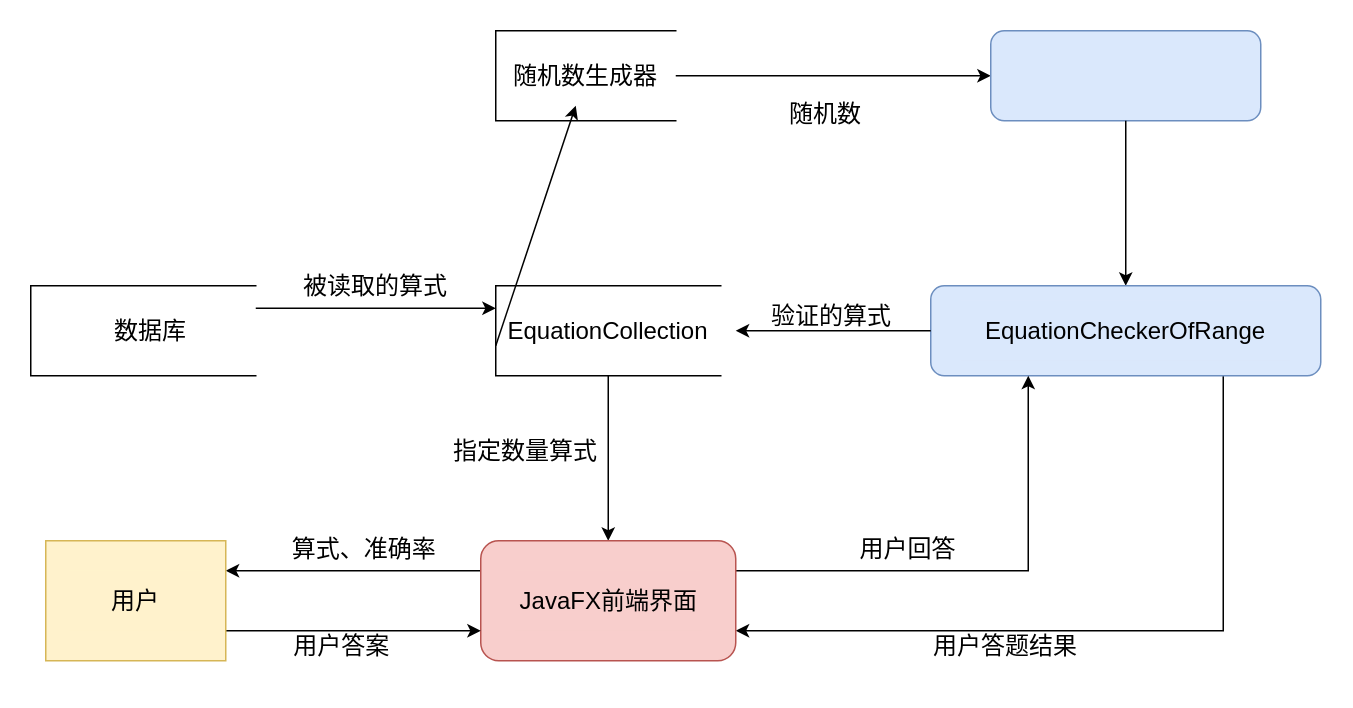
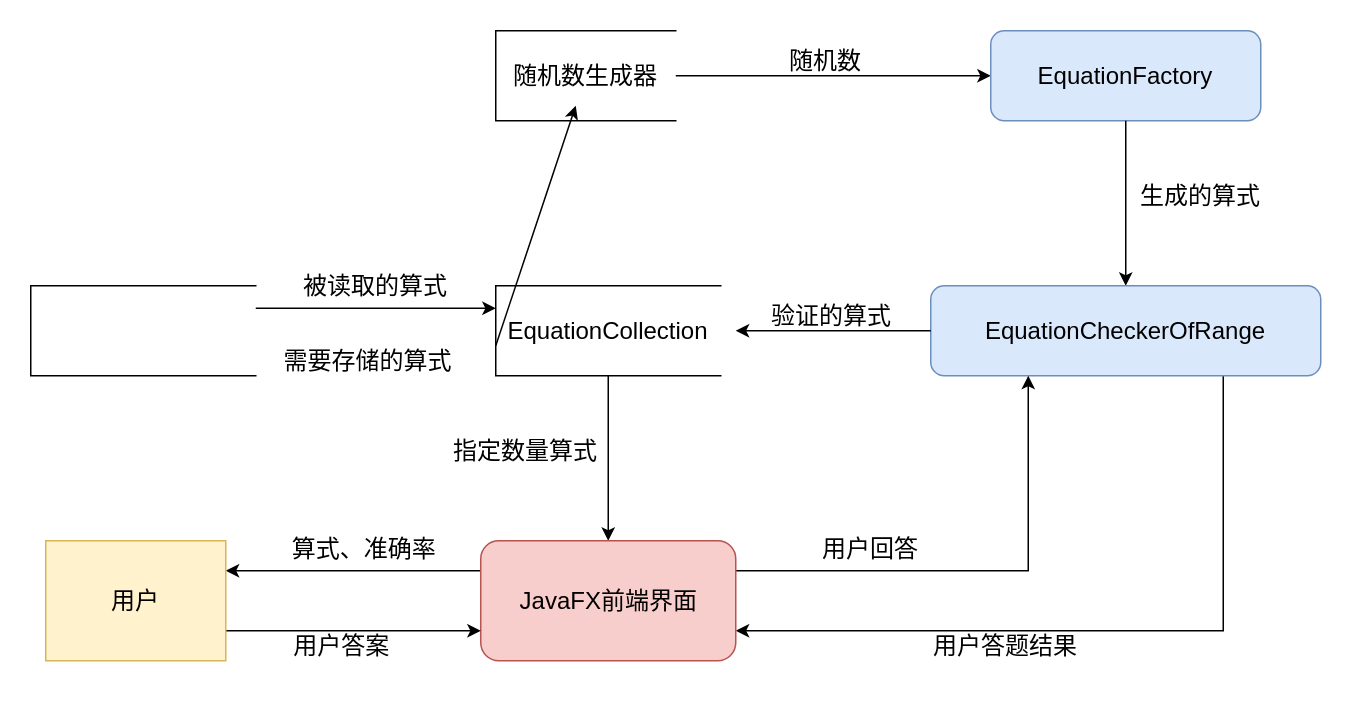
none -> (1126, 76)
(826, 113) -> (826, 61)
none -> (1201, 196)
(151, 331) -> none
none -> (368, 361)
(908, 548) -> (871, 548)
